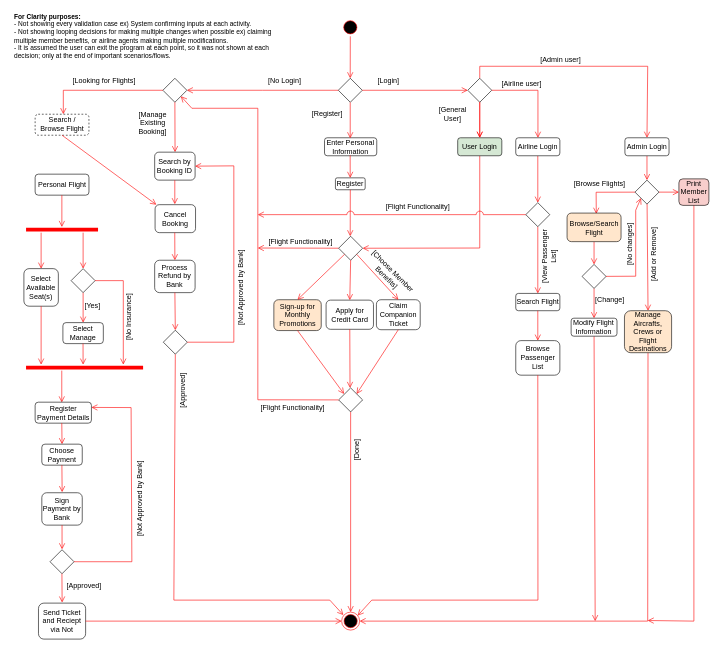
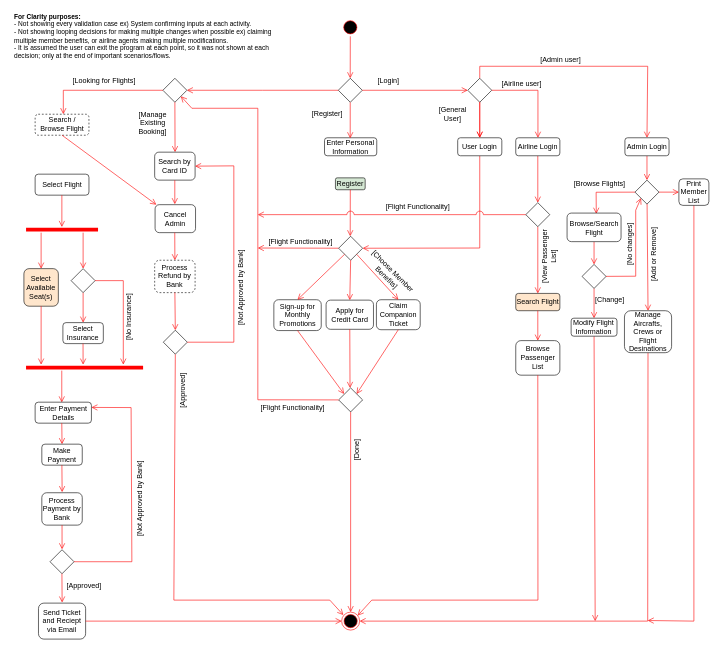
(285, 81) -> none
(480, 147) -> (480, 147)
(350, 165) -> none
(175, 166) -> (175, 166)
(350, 184) -> (350, 184)
(62, 185) -> (62, 185)
(694, 192) -> (694, 192)
(175, 219) -> (175, 219)
(594, 227) -> (594, 227)
(175, 277) -> (175, 277)
(41, 288) -> (41, 288)
(538, 302) -> (538, 302)
(93, 306) -> none
(297, 315) -> (297, 315)
(648, 332) -> (648, 332)
(83, 333) -> (83, 333)
(63, 413) -> (63, 413)
(62, 455) -> (62, 455)
(62, 509) -> (62, 509)
(62, 621) -> (62, 621)
